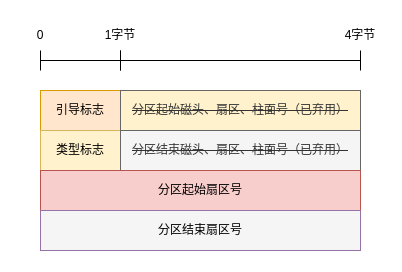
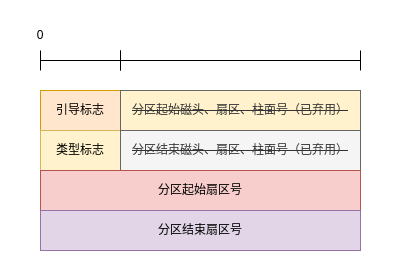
(121, 36) -> none
(361, 36) -> none
(201, 231) -> (201, 231)
